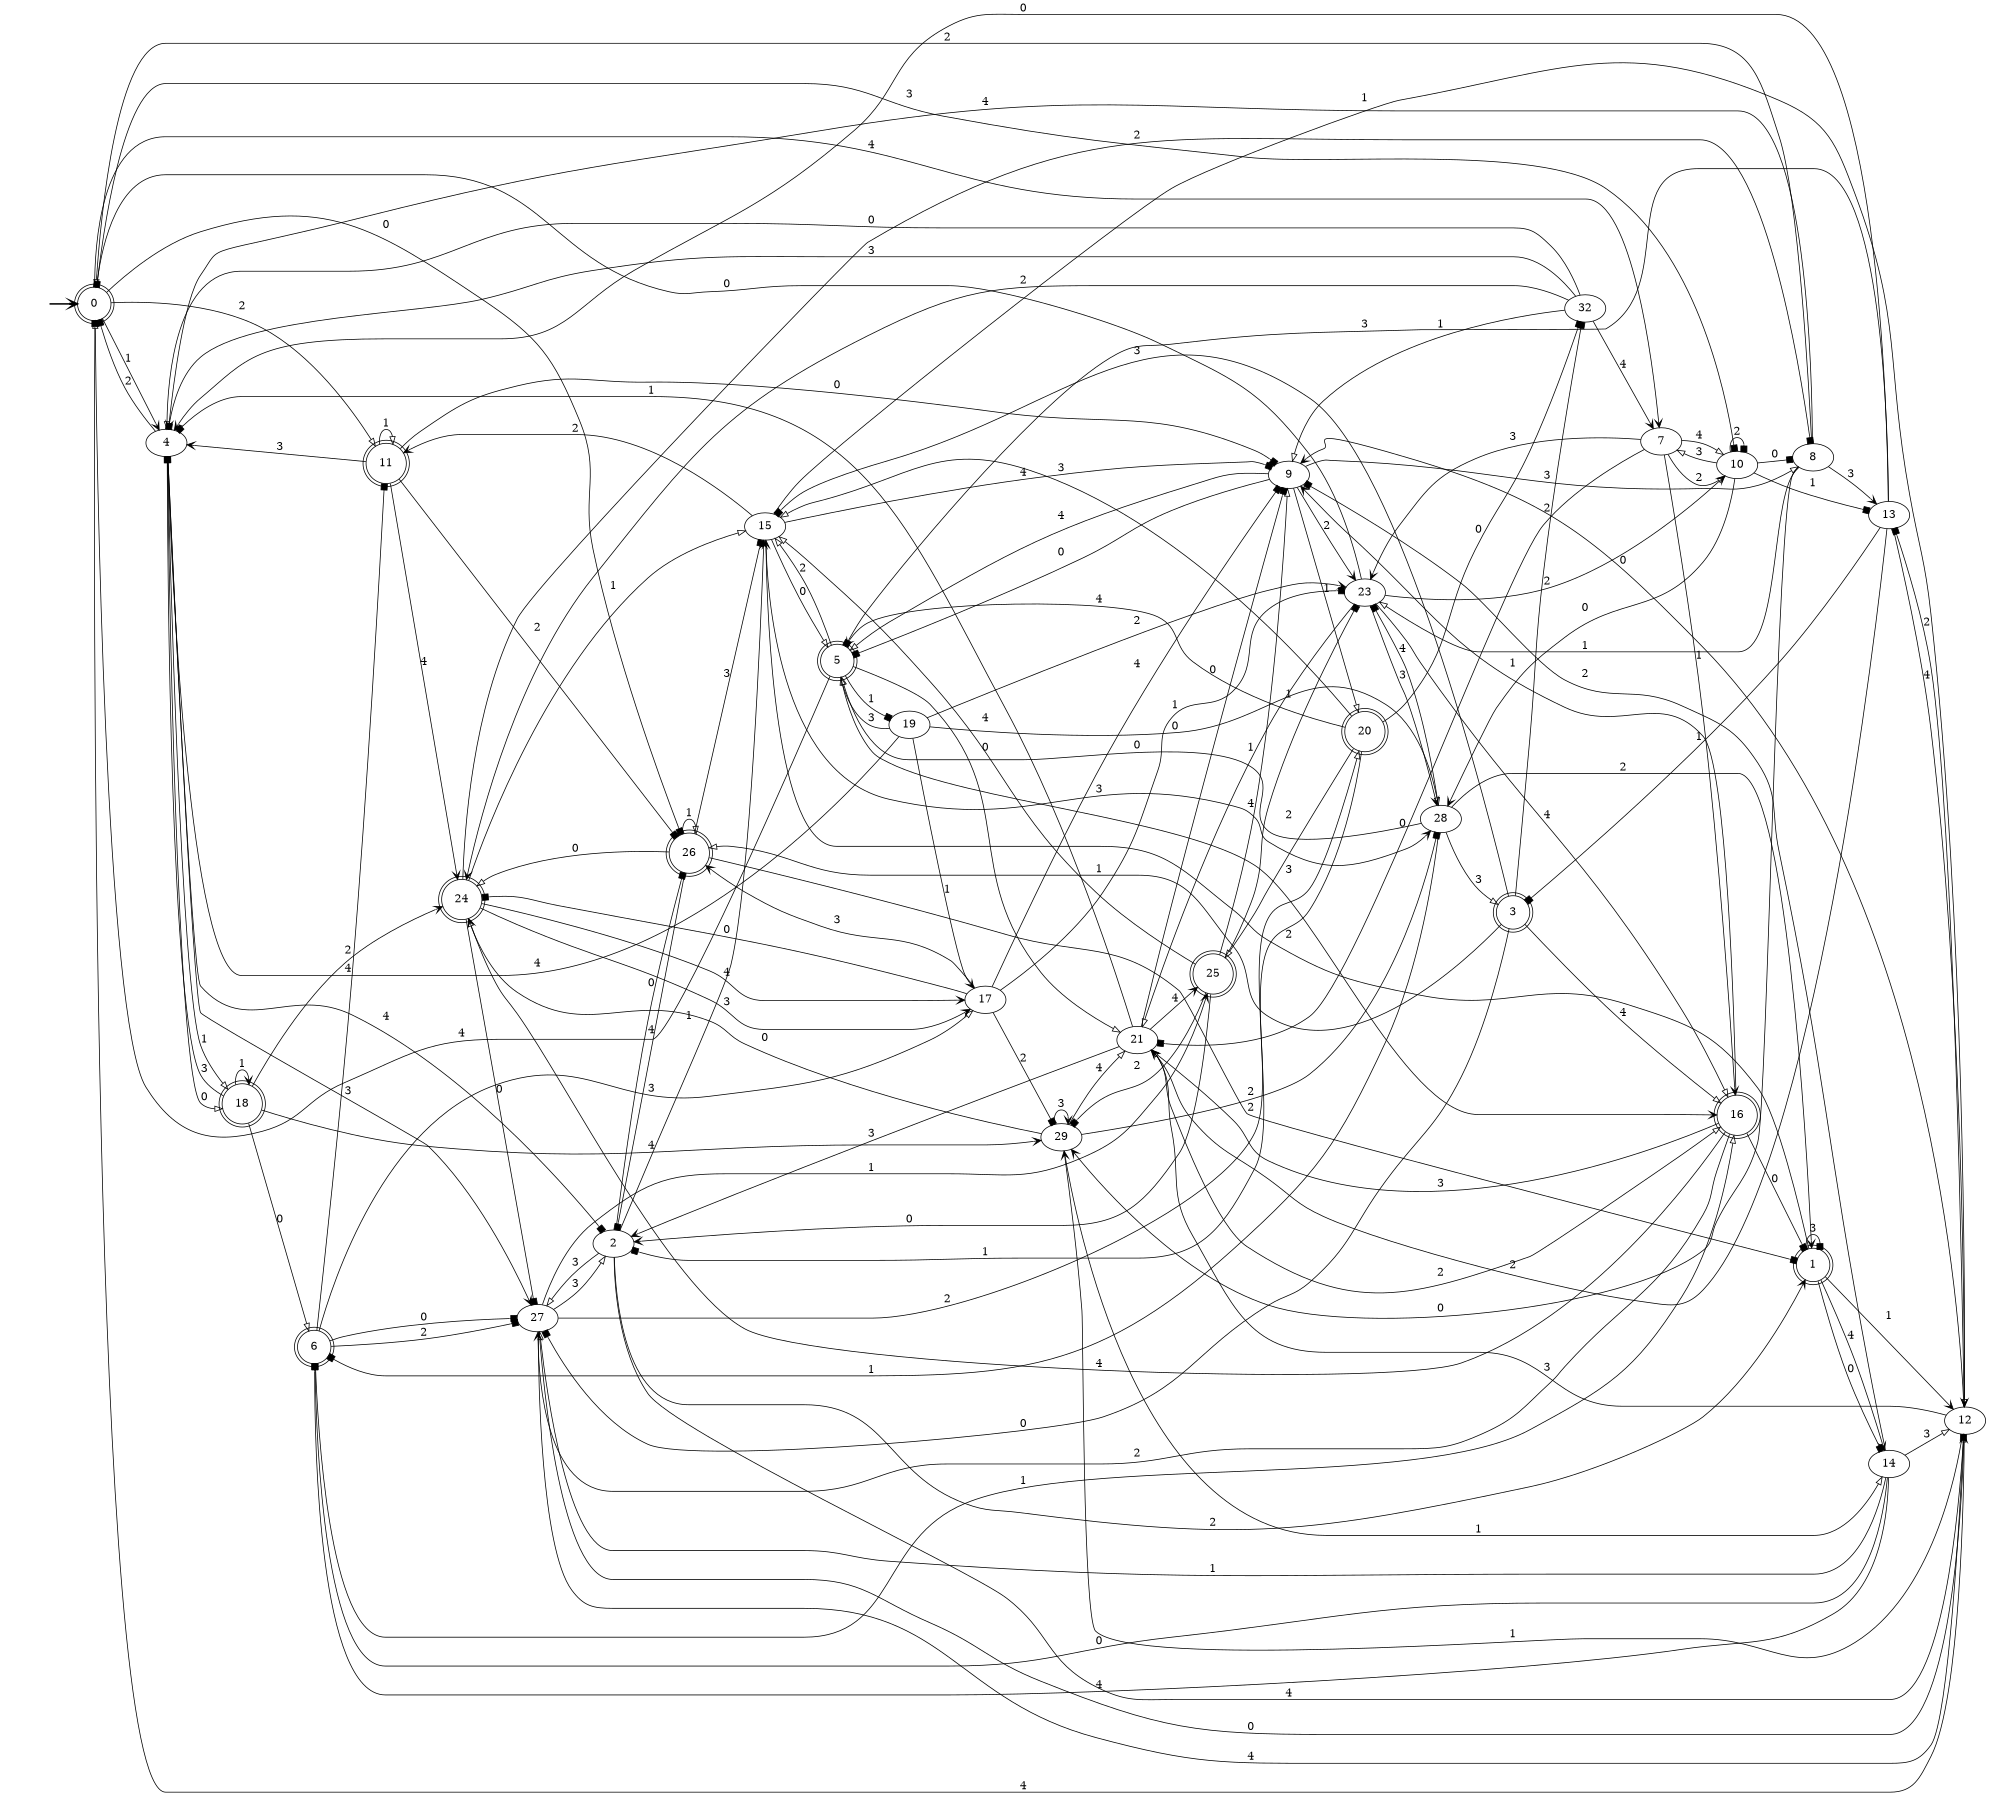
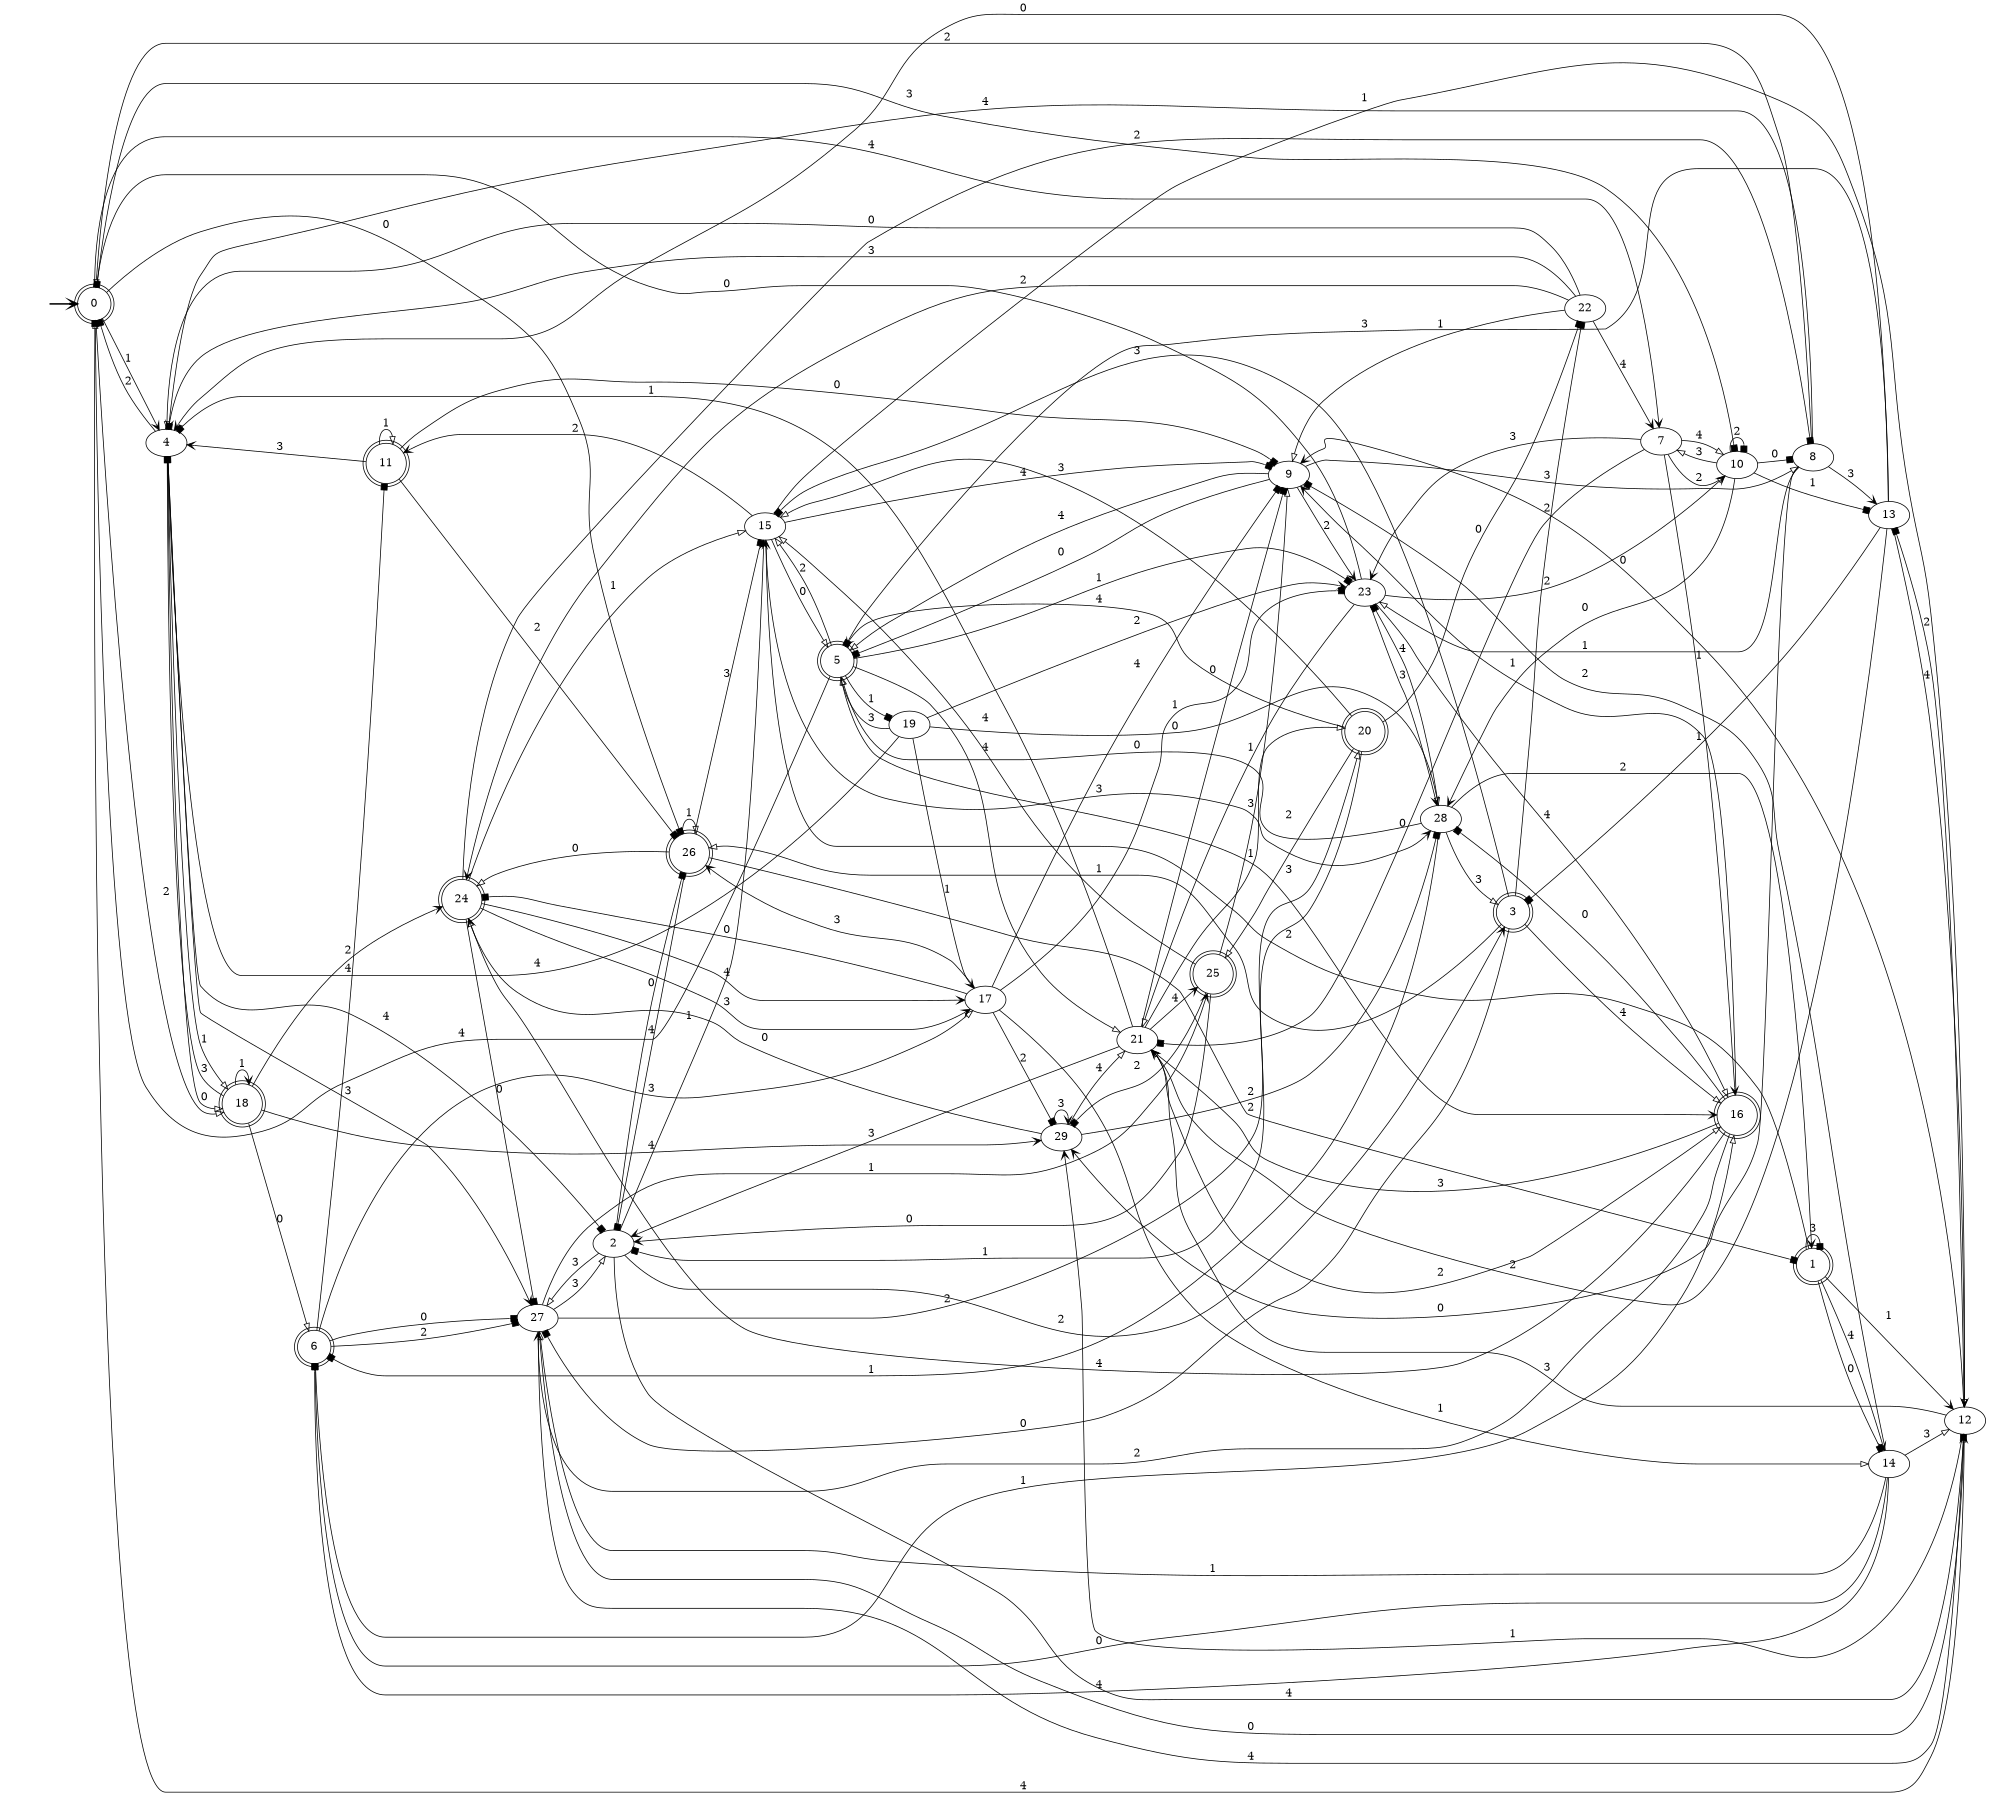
(1585, 308) -> (1585, 308)
(256, 325) -> (127, 728)
(1325, 596) -> (1249, 874)
(423, 678) -> none
(985, 748) -> (985, 748)
(1277, 781) -> (1099, 586)
(1251, 804) -> (1251, 804)
(1774, 1188) -> (1603, 957)
(1179, 1528) -> (1151, 1331)
(1363, 1535) -> (1340, 1388)
